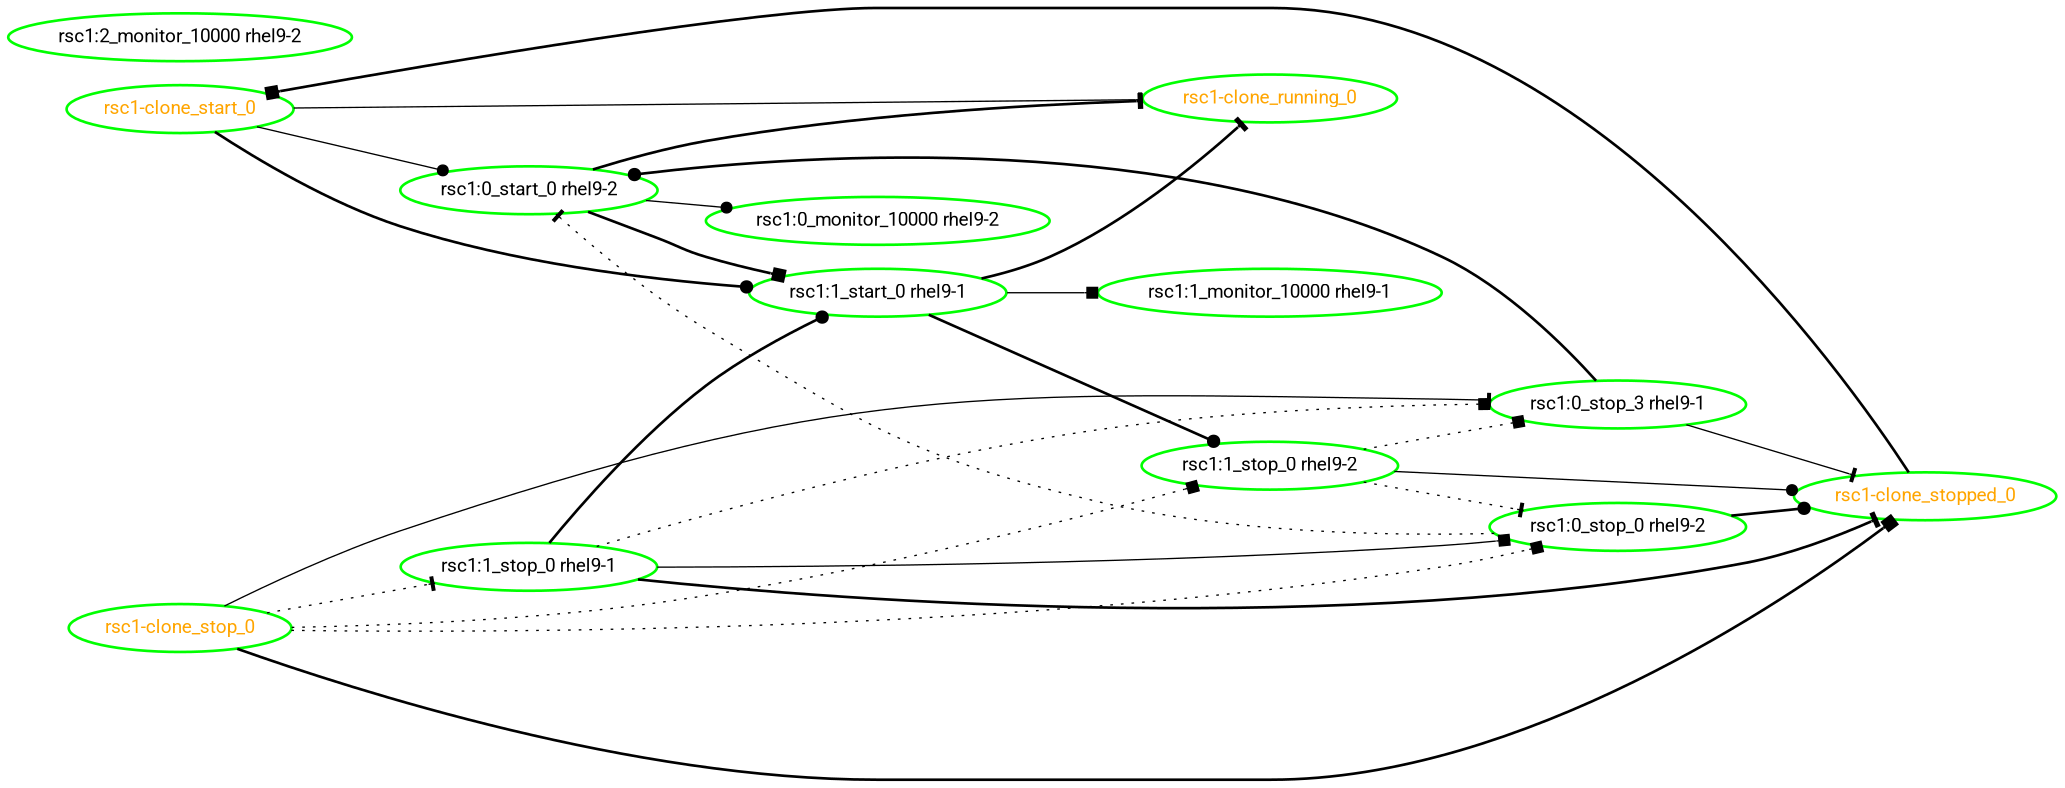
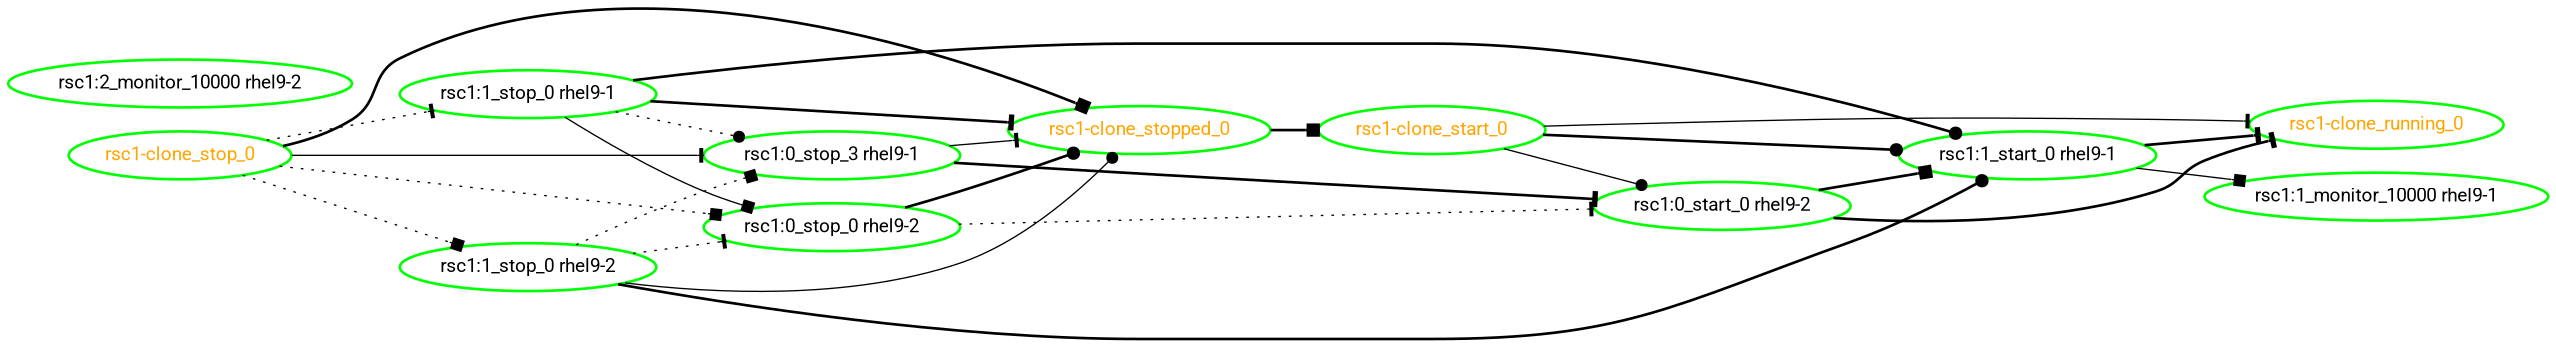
(1146, 174) -> (1272, 181)
(878, 221) -> none
(1069, 377) -> (1310, 339)
(1031, 441) -> (675, 124)
